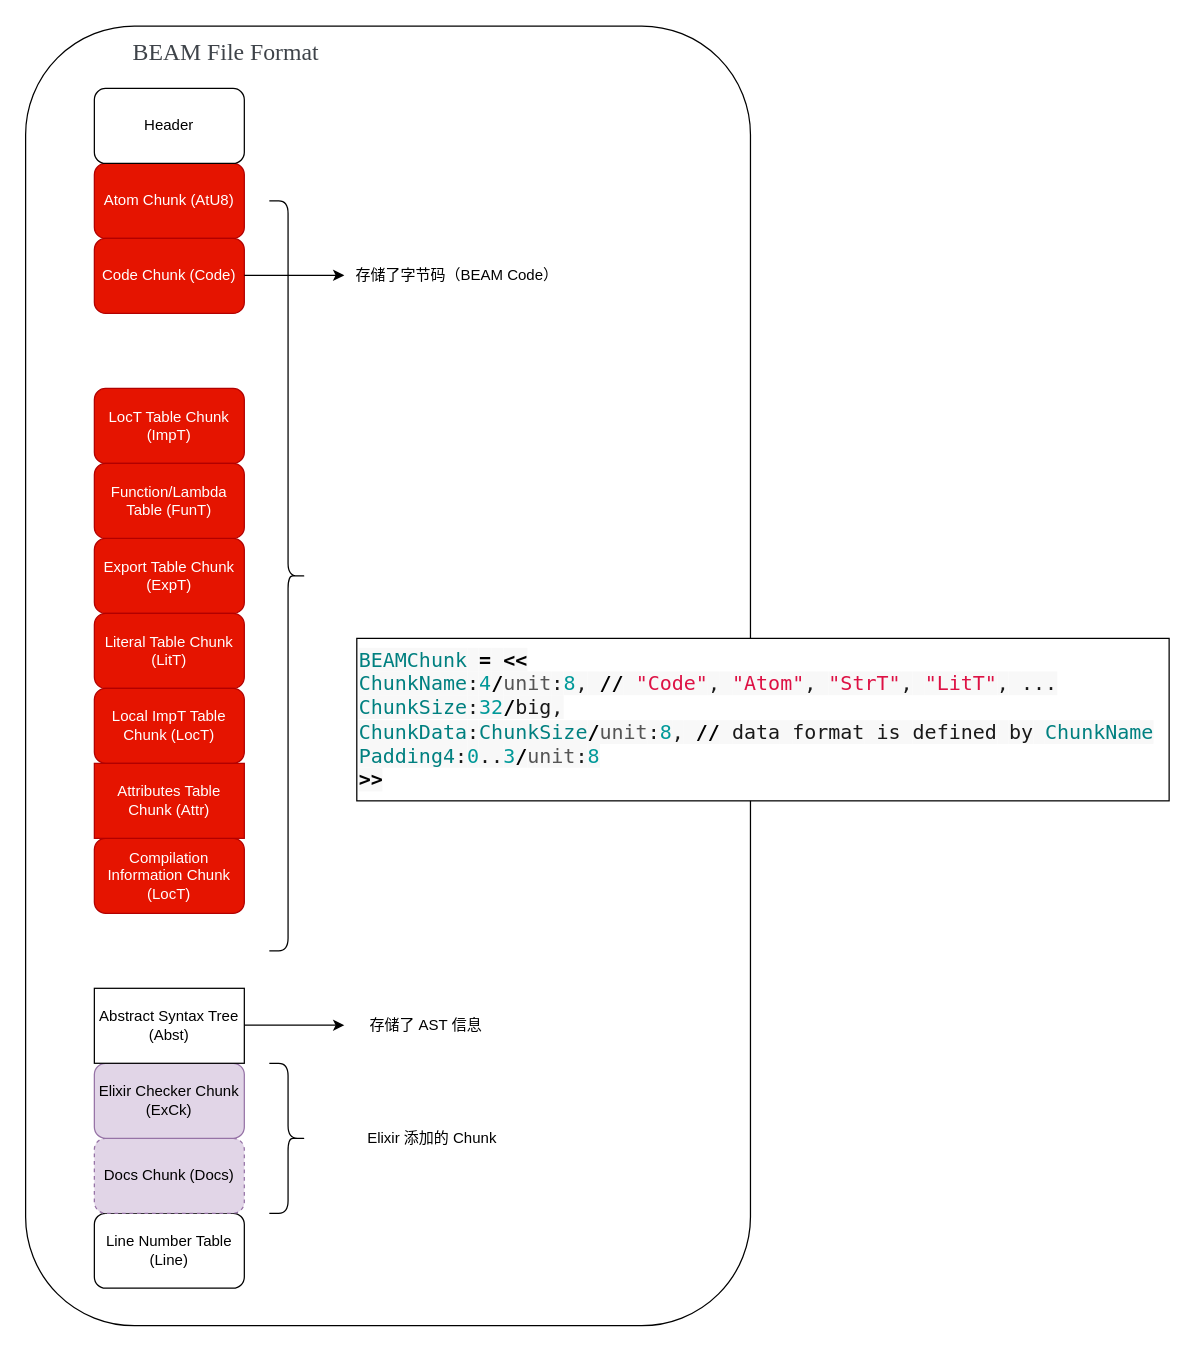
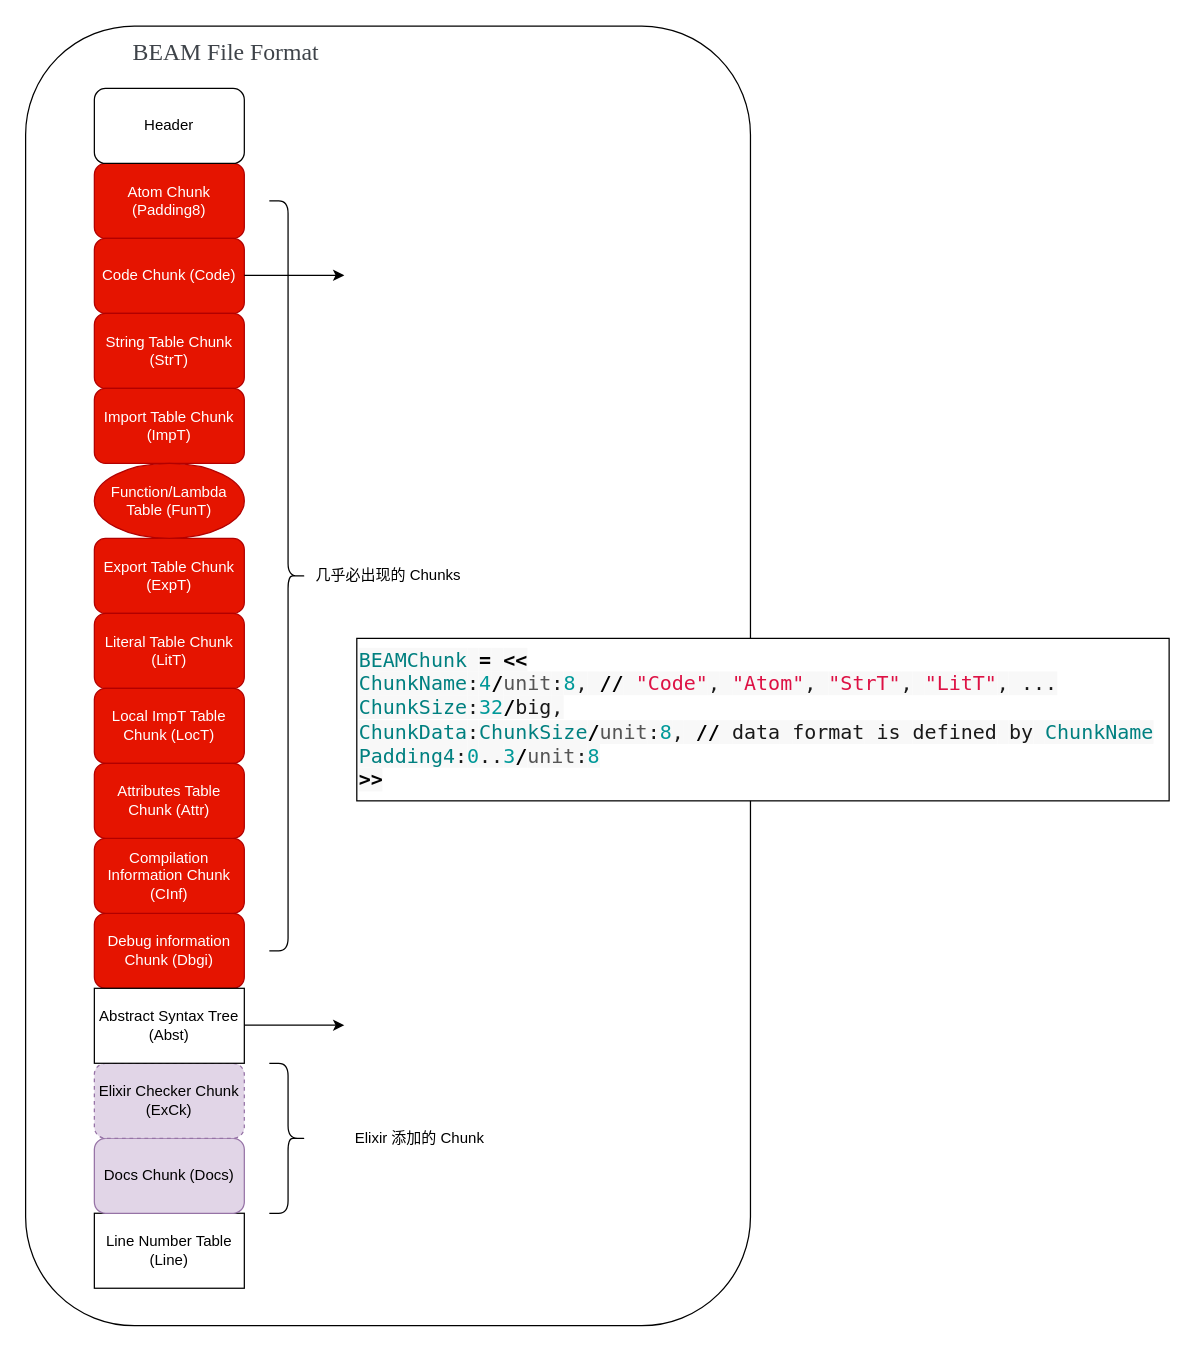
(169, 201) -> (169, 201)
(457, 276) -> none
none -> (169, 351)
(169, 426) -> (169, 426)
(169, 501) -> (169, 501)
none -> (388, 576)
(169, 801) -> (169, 801)
(169, 876) -> (169, 876)
none -> (169, 951)
(426, 1026) -> none
(169, 1101) -> (169, 1101)
(432, 1138) -> (419, 1138)
(169, 1176) -> (169, 1176)
(169, 1251) -> (169, 1251)
